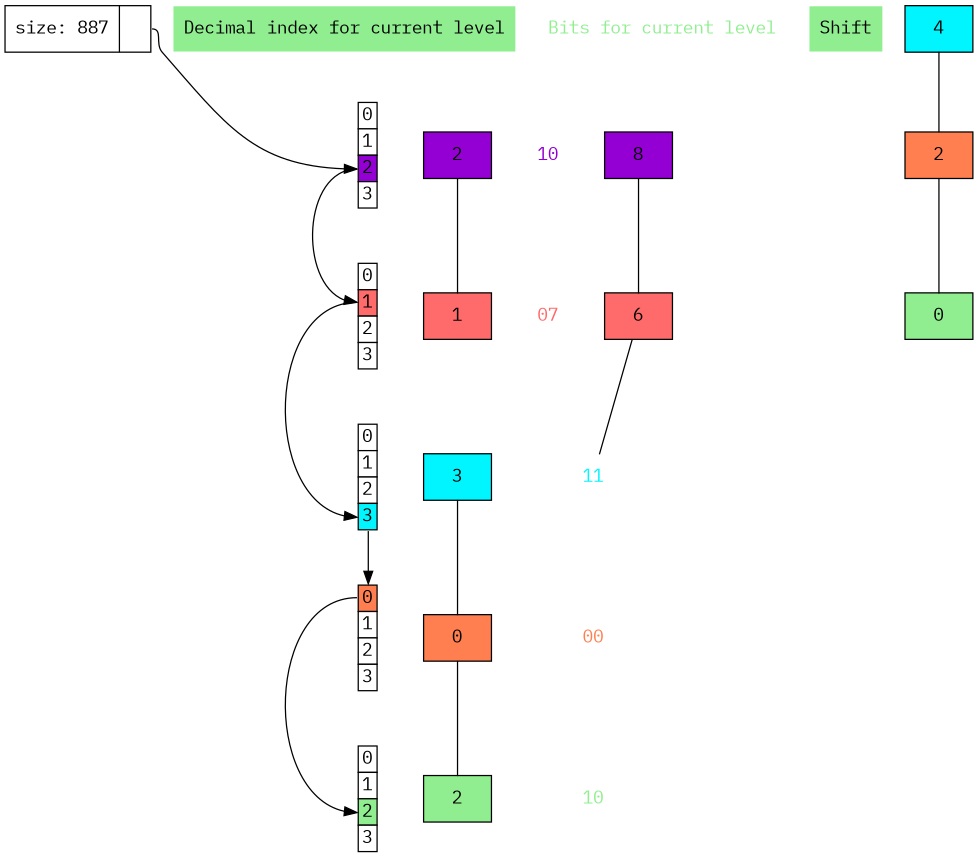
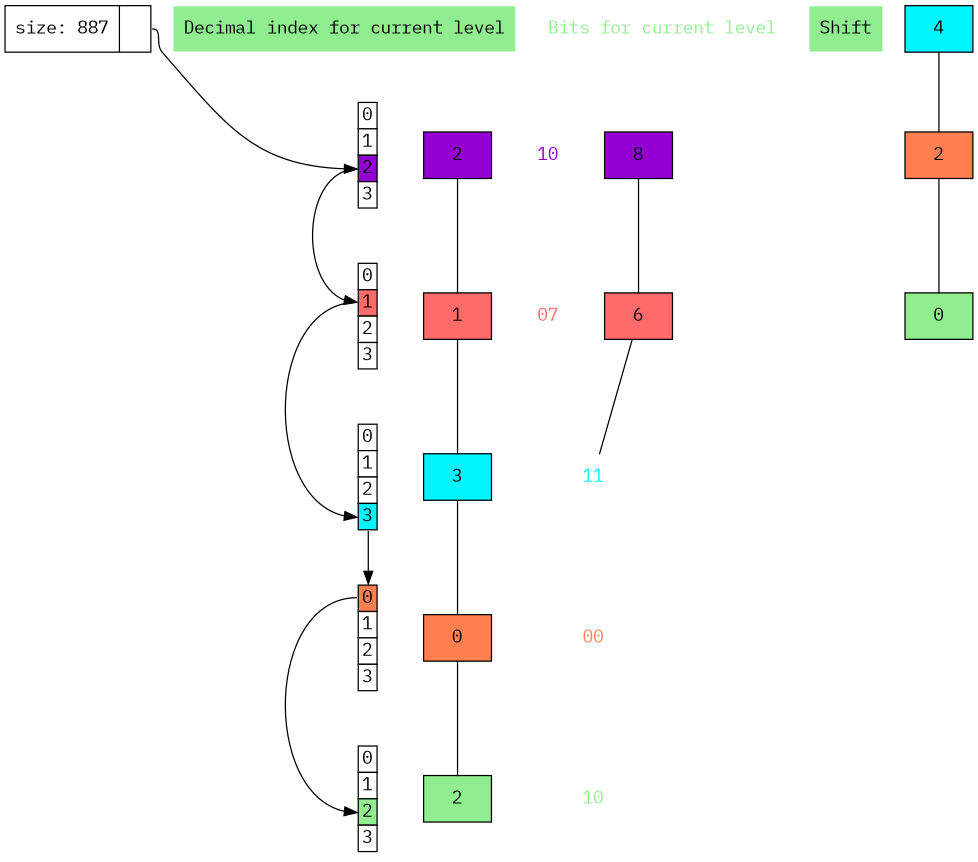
none -> (458, 397)
